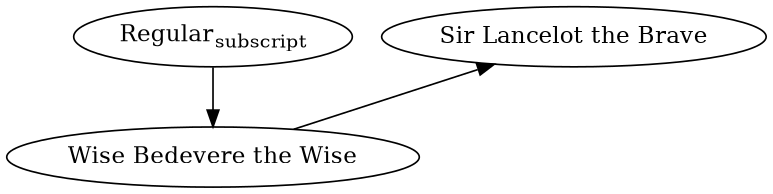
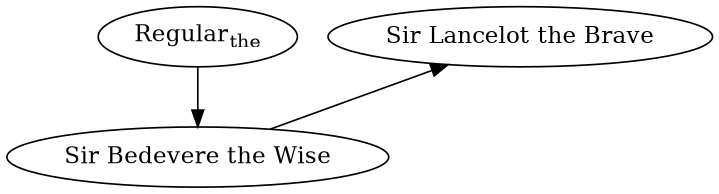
(261, 34) -> (245, 34)
(213, 157) -> (198, 157)
